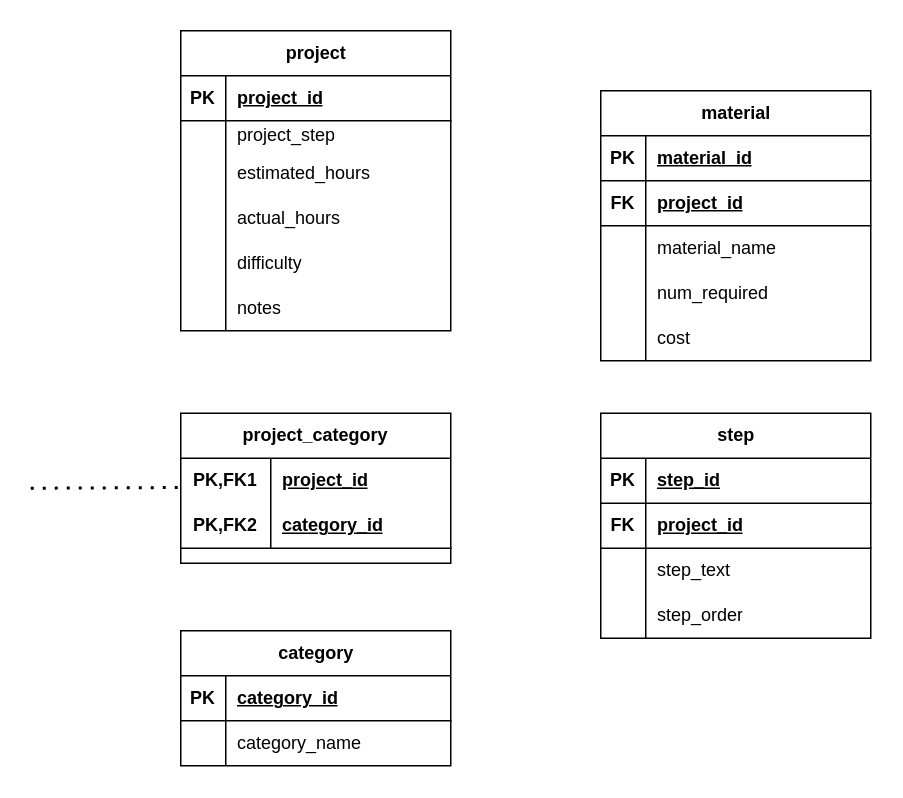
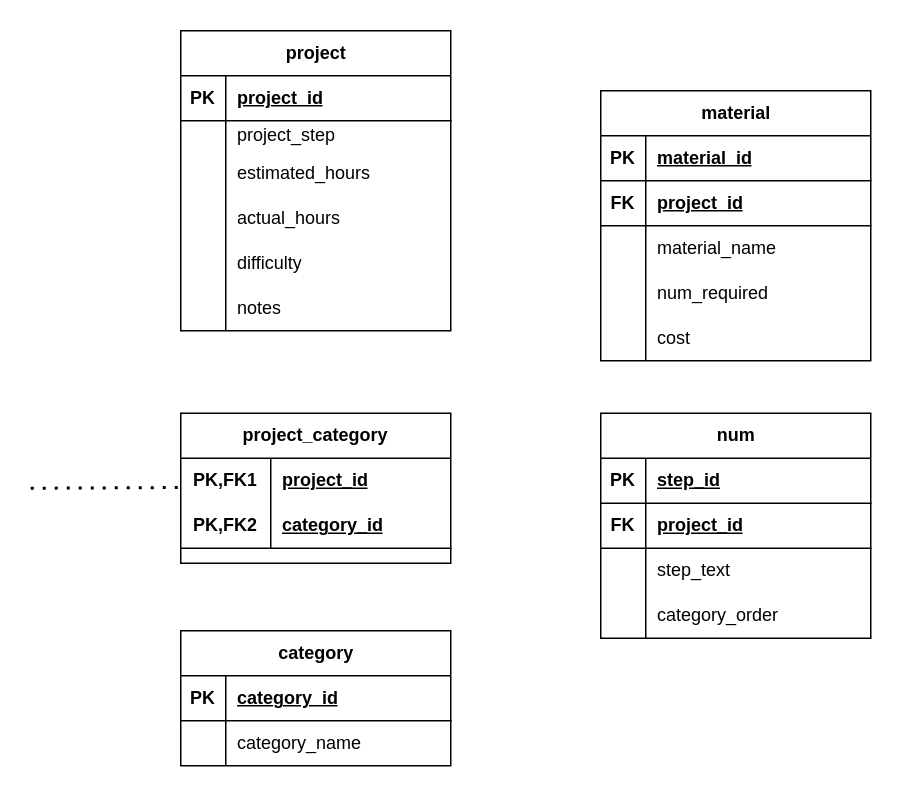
(737, 436) -> (737, 436)
(708, 616) -> (728, 616)
